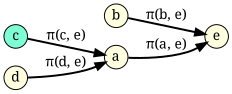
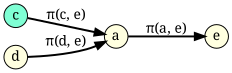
(116, 16) -> none
